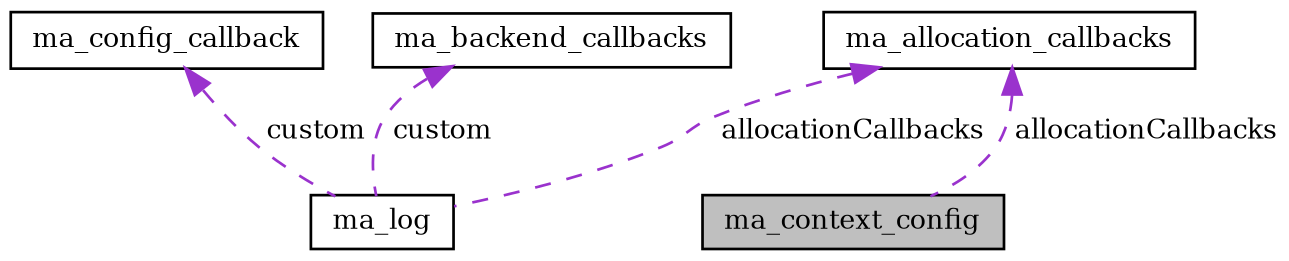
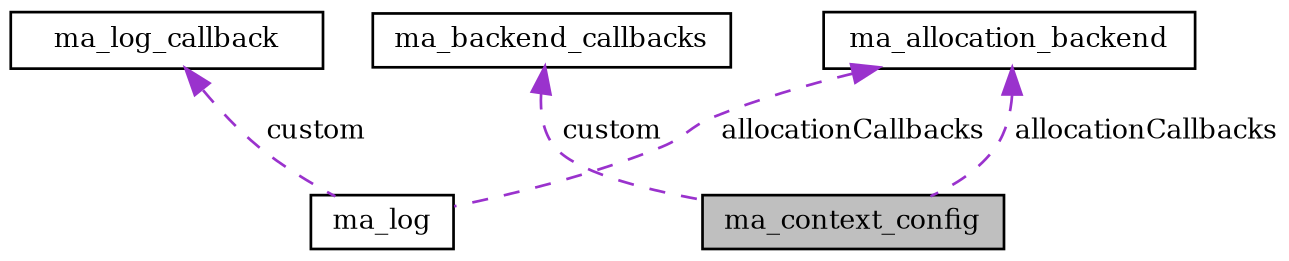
(167, 40) -> (167, 40)
(1009, 40) -> (1009, 40)
(379, 128) -> (618, 180)
